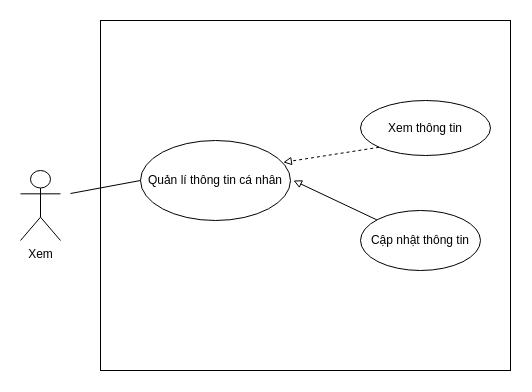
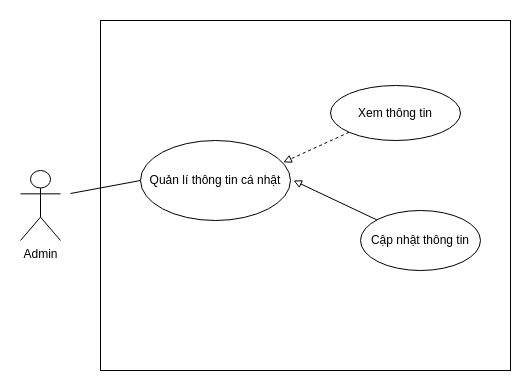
(426, 128) -> (396, 113)
(216, 181) -> (216, 181)
(41, 255) -> (41, 255)
